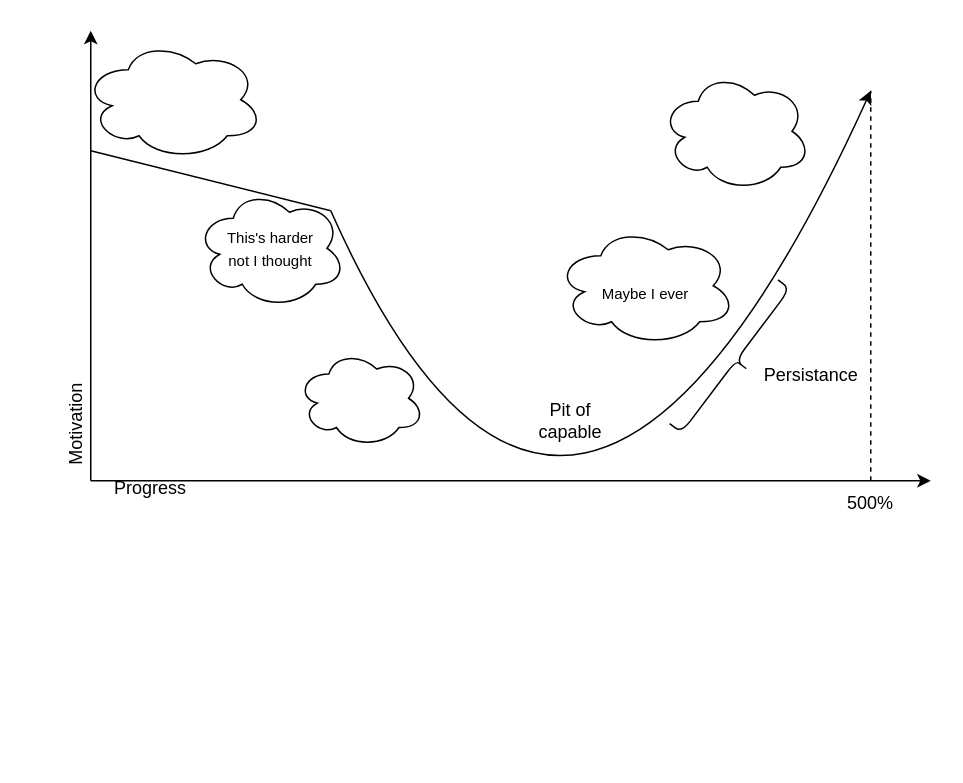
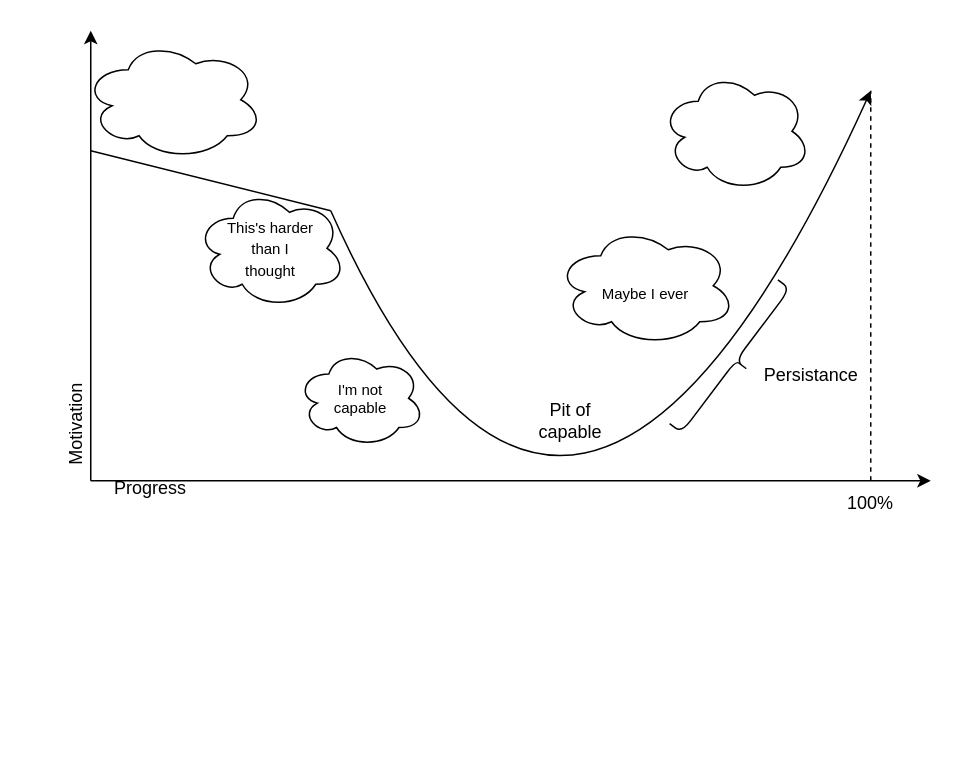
(271, 248) -> (271, 248)
none -> (361, 398)
(871, 503) -> (871, 503)
